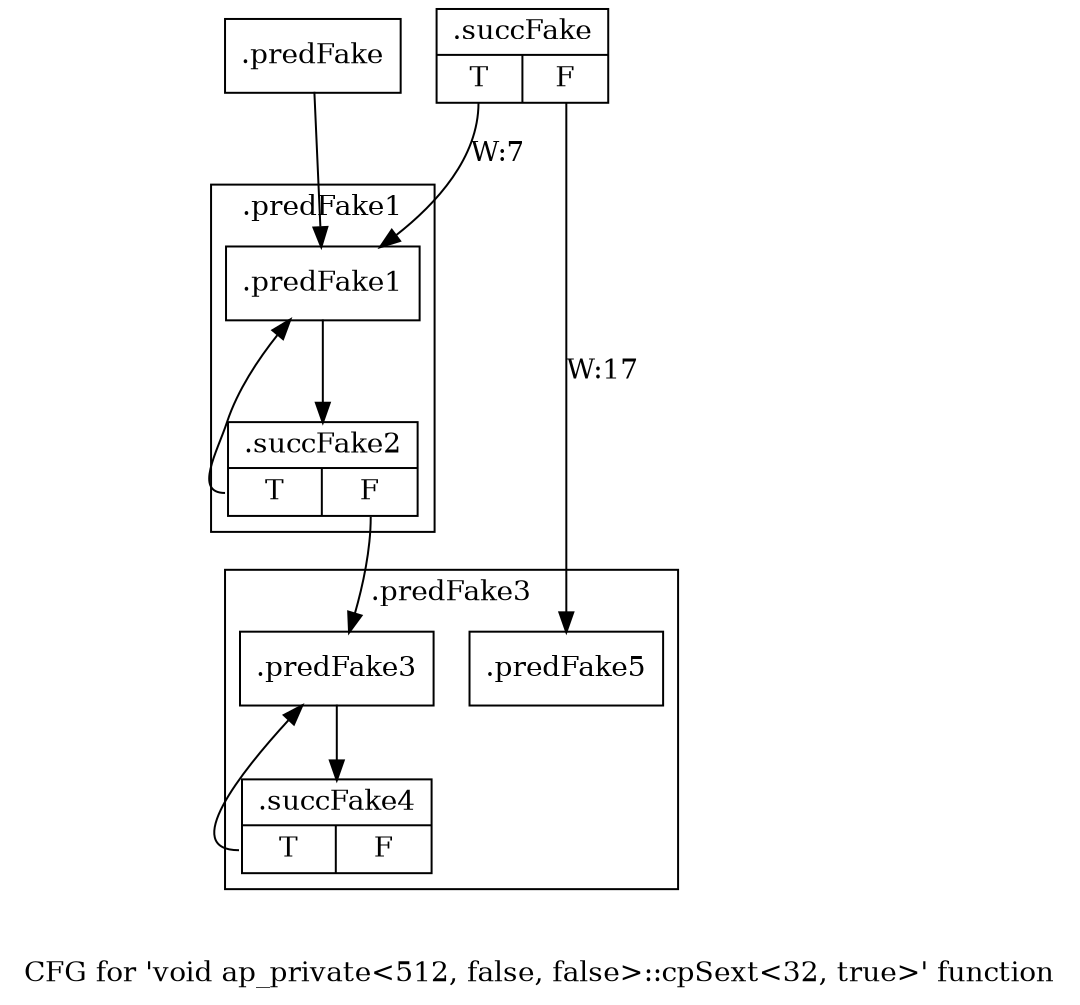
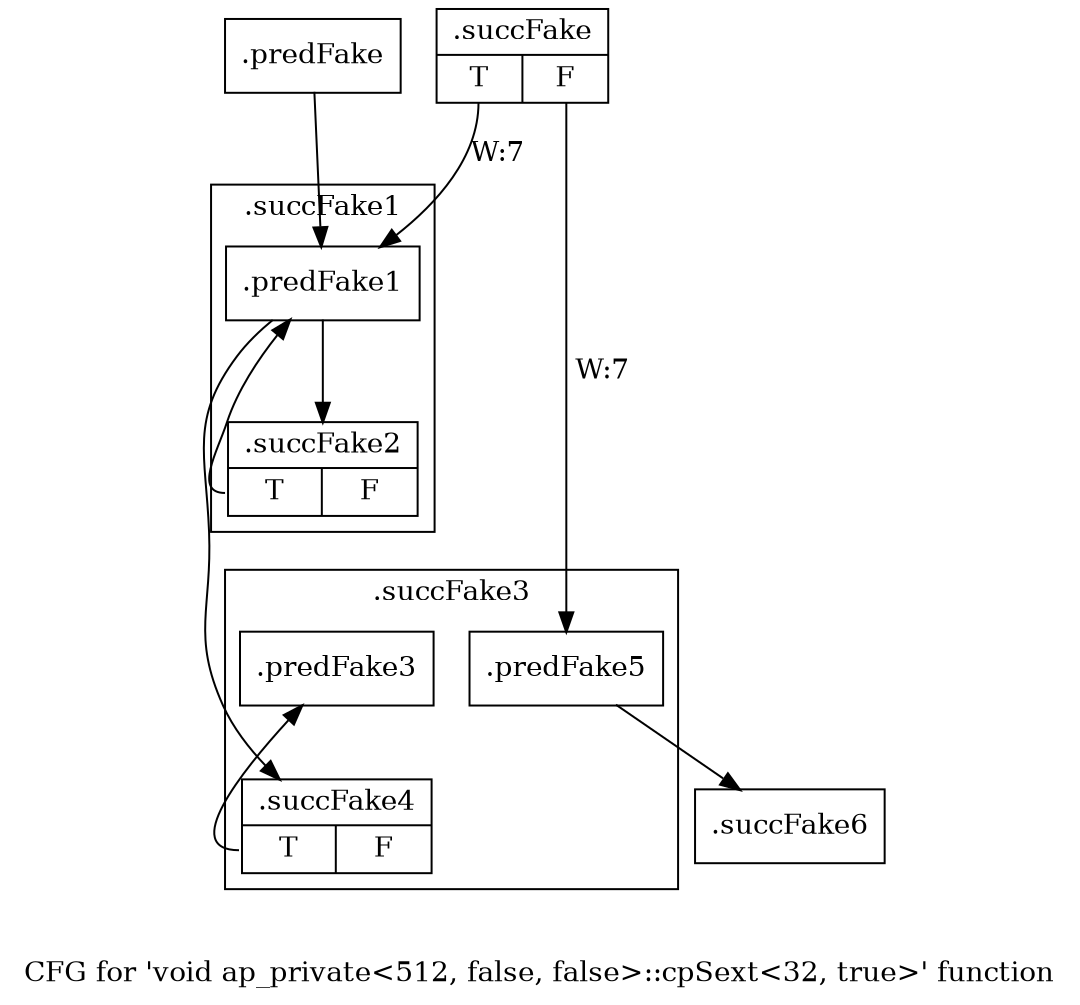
(323, 208) -> (323, 208)
(603, 371) -> (603, 371)
(368, 556) -> none
(452, 593) -> (452, 593)
(337, 733) -> (209, 552)
none -> (790, 826)
